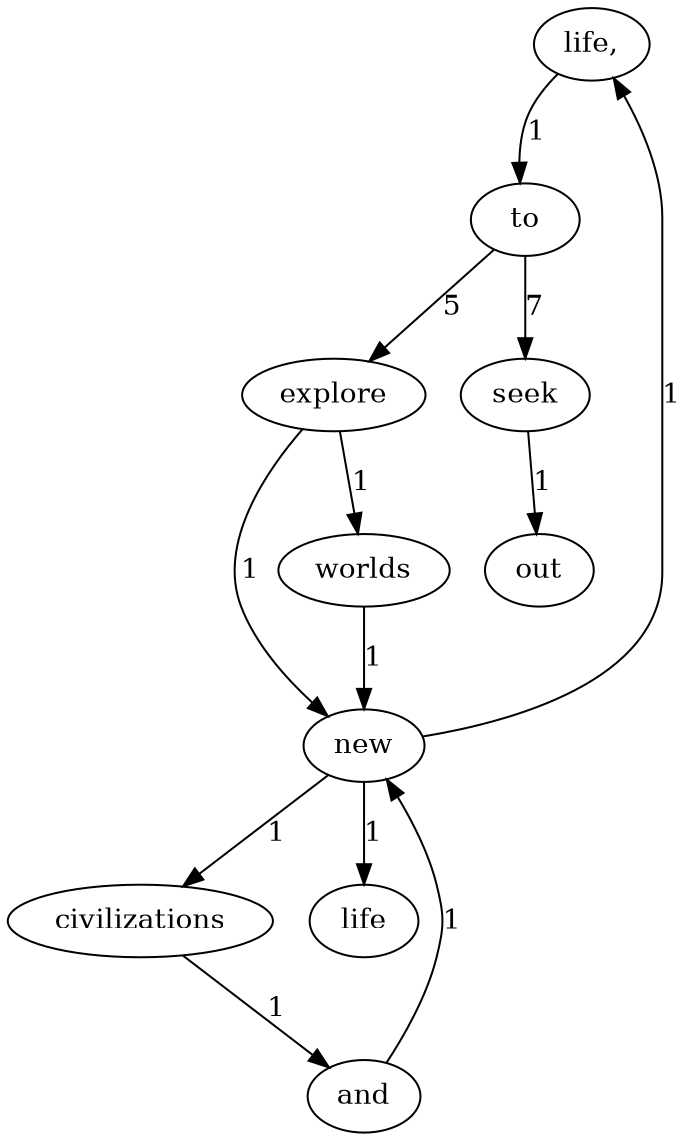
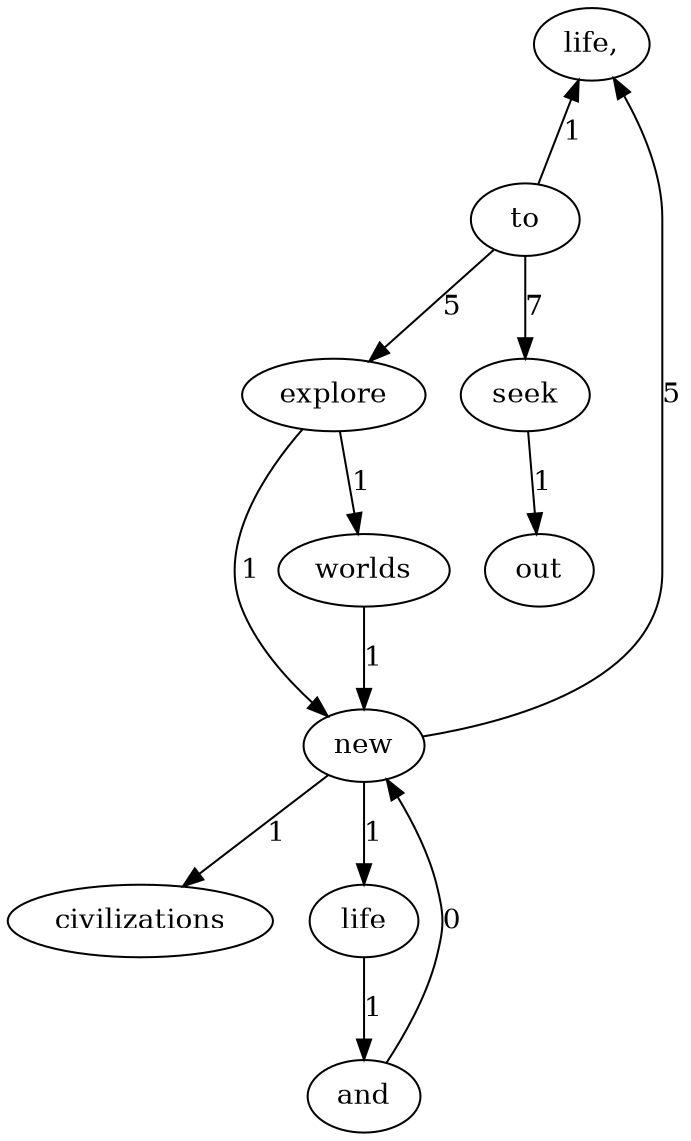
(529, 114) -> (555, 142)
(672, 395) -> (672, 395)
(453, 921) -> (453, 921)
(248, 1005) -> (364, 999)
